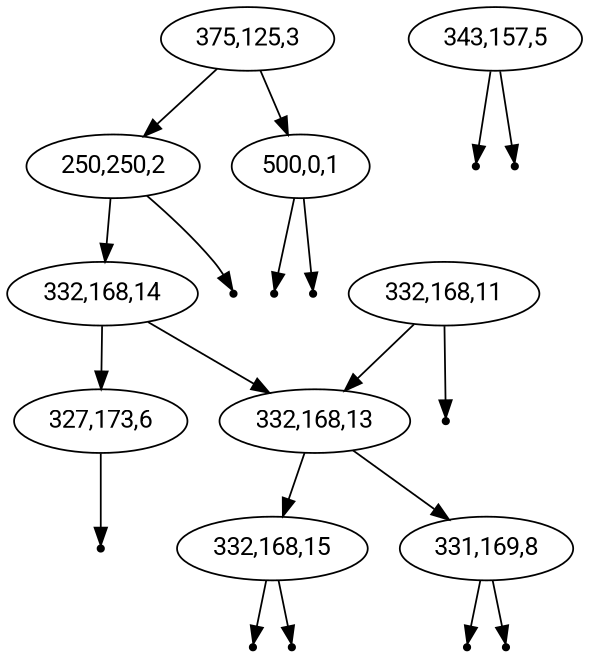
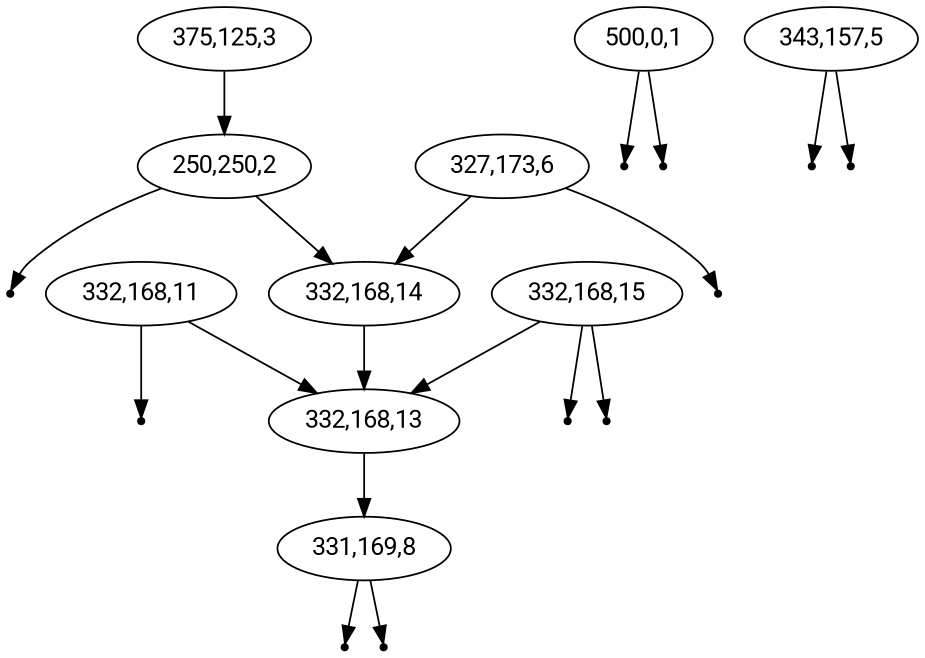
(271, 95) -> none
(102, 349) -> (440, 224)
(297, 476) -> (483, 353)
